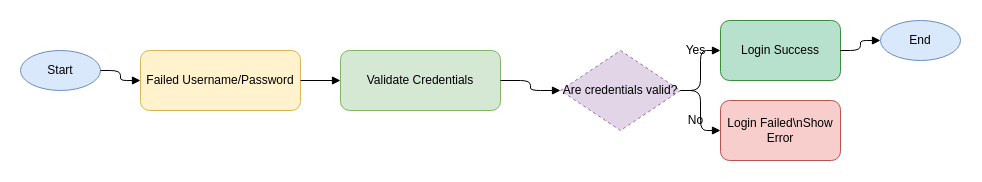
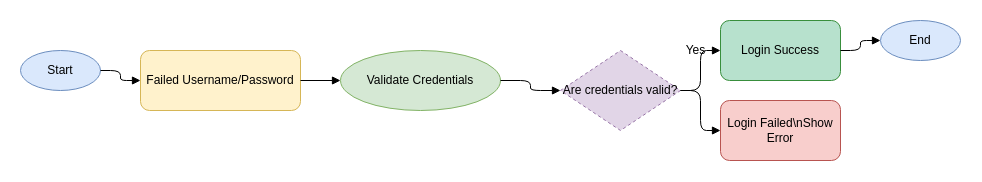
(421, 81) -> (421, 81)
(696, 121) -> none
